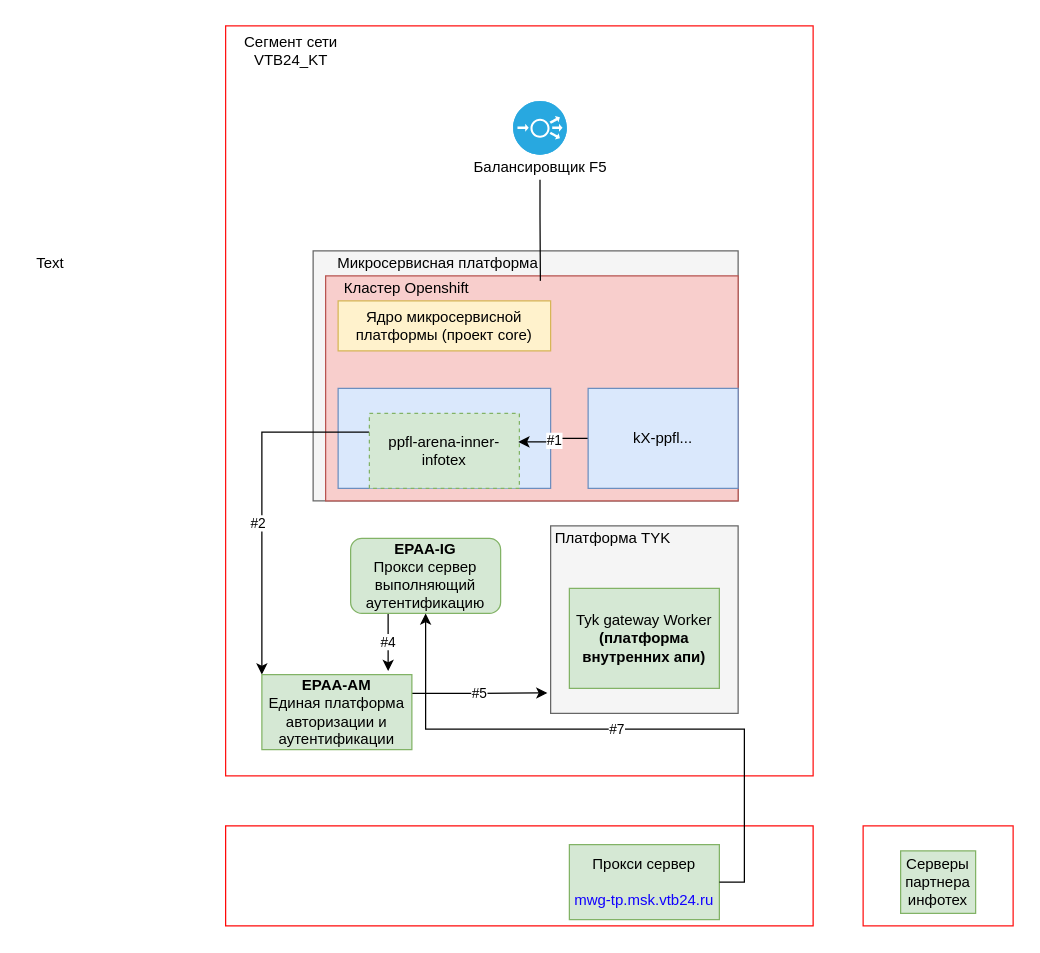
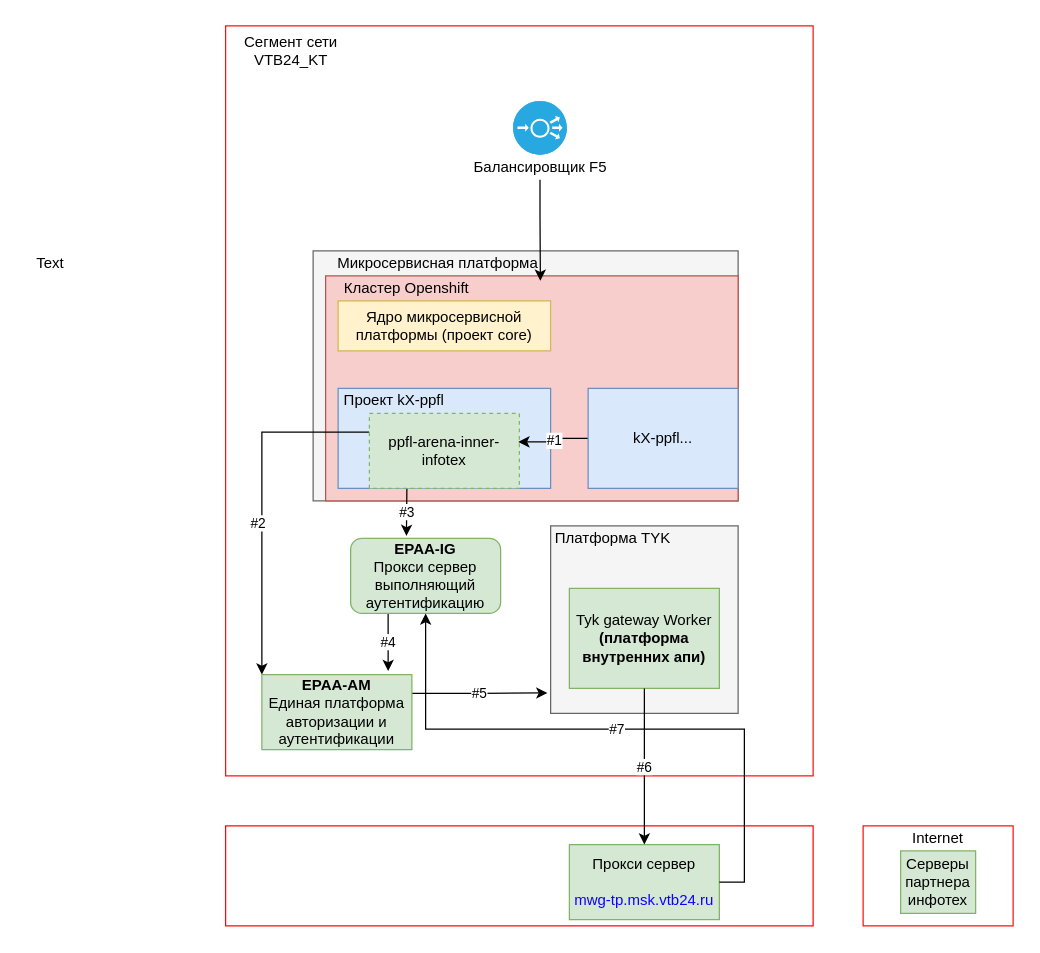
(540, 275) -> (540, 271)
none -> (394, 401)
none -> (407, 507)
none -> (644, 762)
none -> (938, 838)
